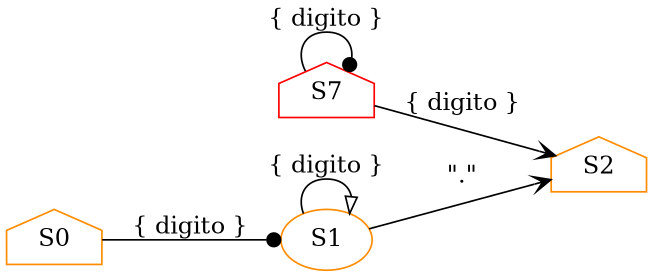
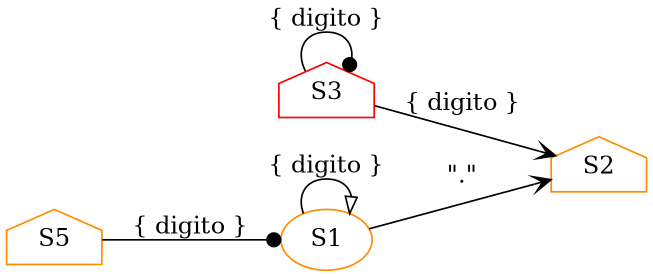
(327, 93) -> (327, 93)
(54, 240) -> (54, 240)
